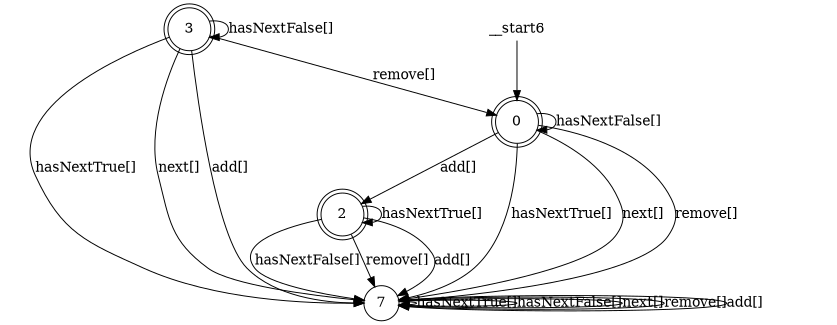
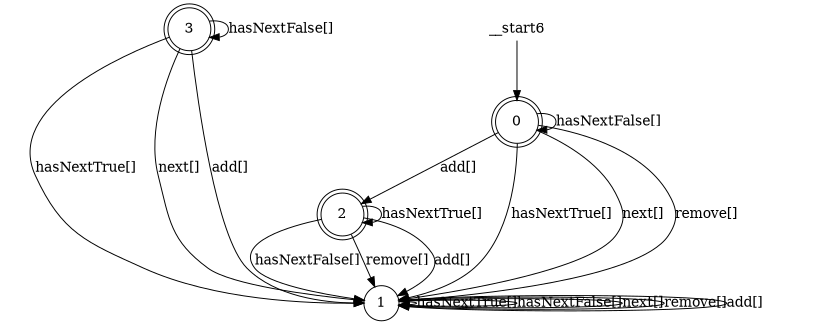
(348, 74) -> none
(381, 303) -> (381, 303)
